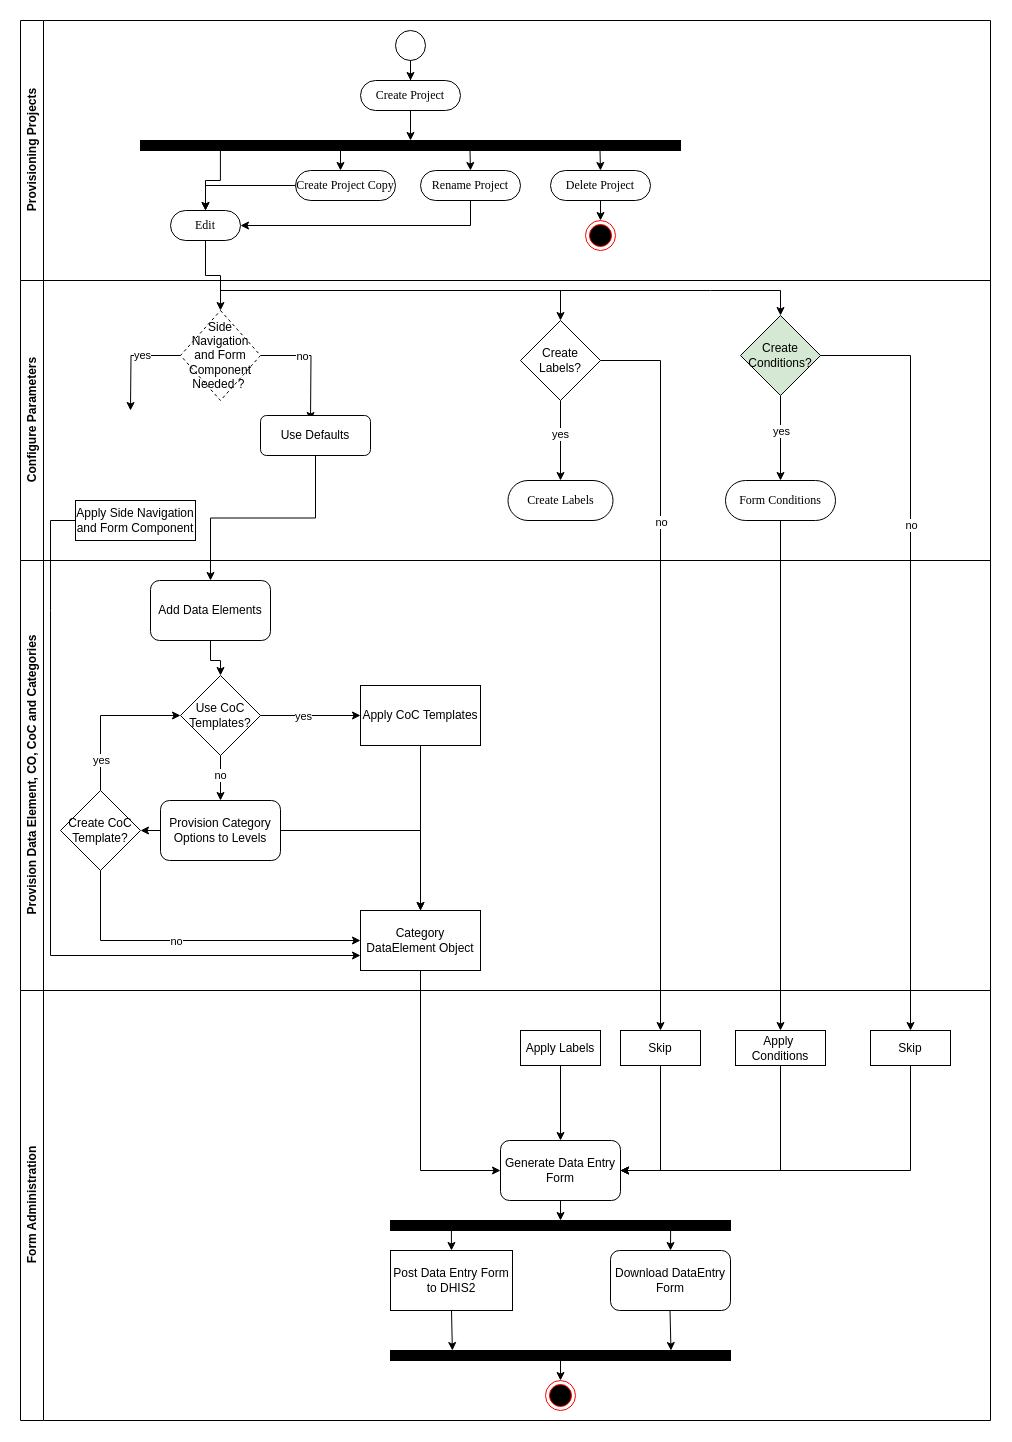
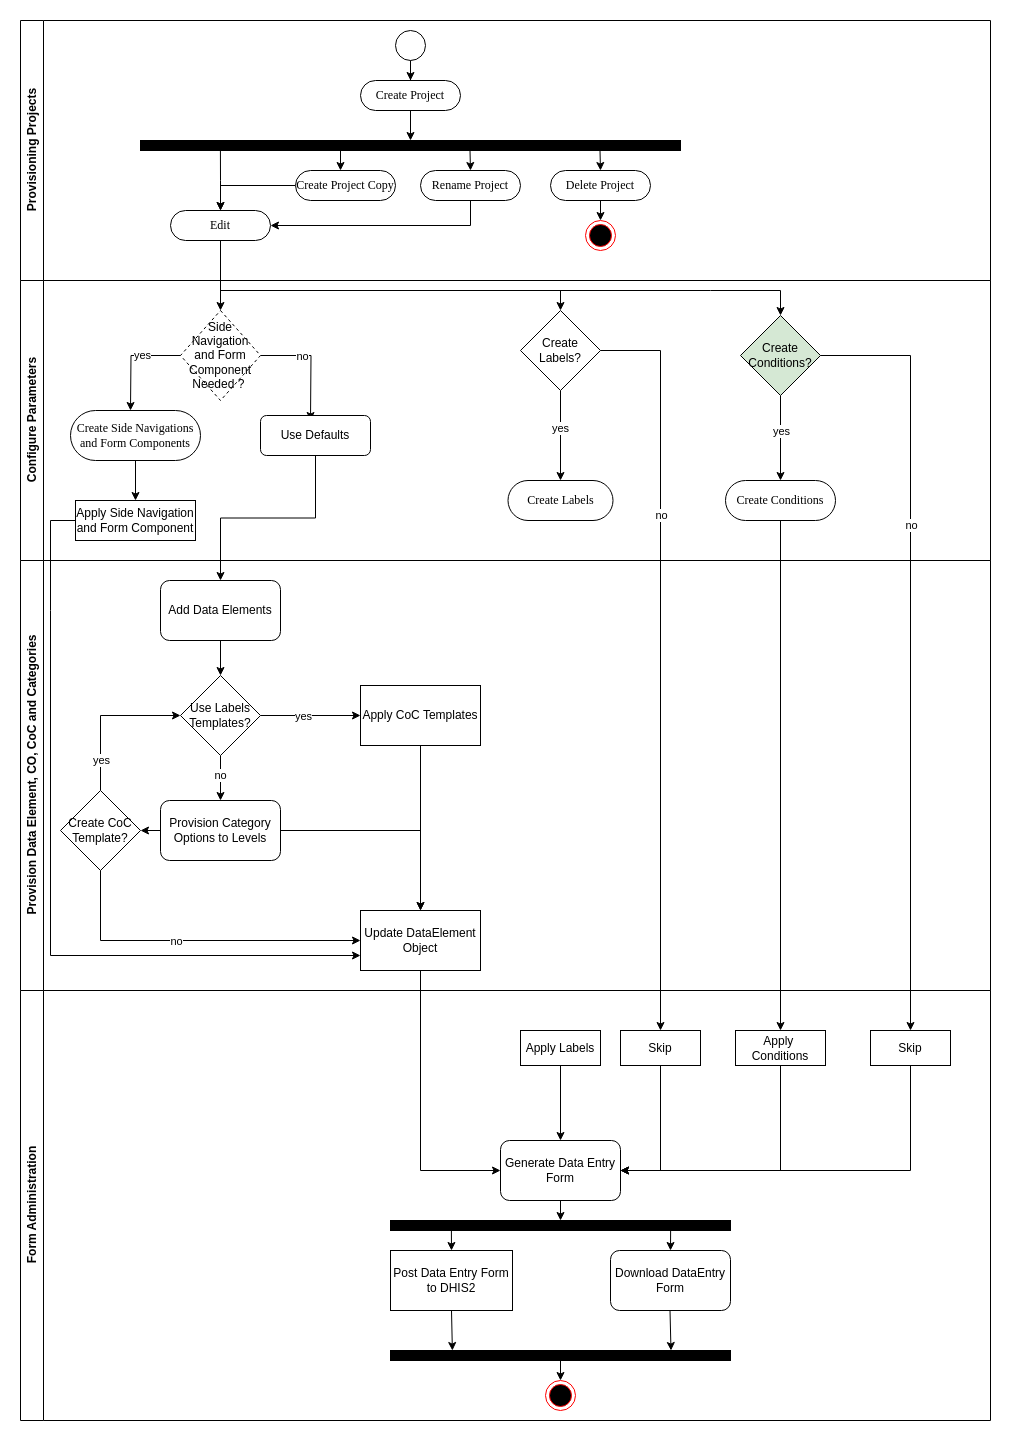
(206, 226) -> (221, 226)
(561, 361) -> (561, 351)
none -> (136, 436)
none -> (136, 477)
(781, 501) -> (781, 501)
(211, 611) -> (221, 611)
(221, 716) -> (221, 716)
(421, 941) -> (421, 941)
